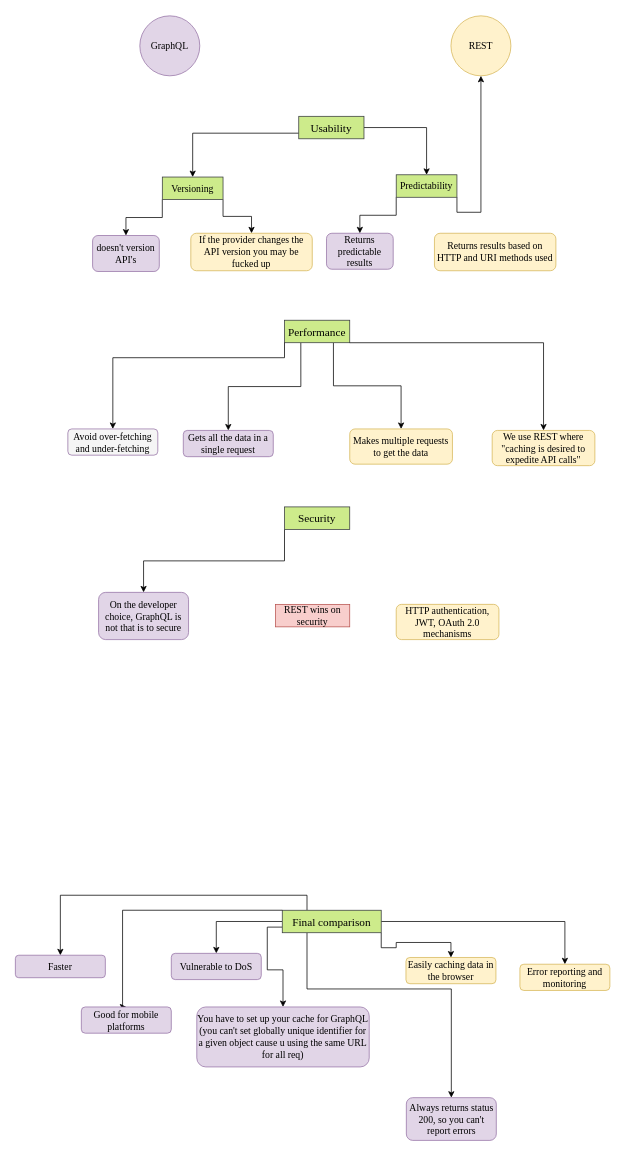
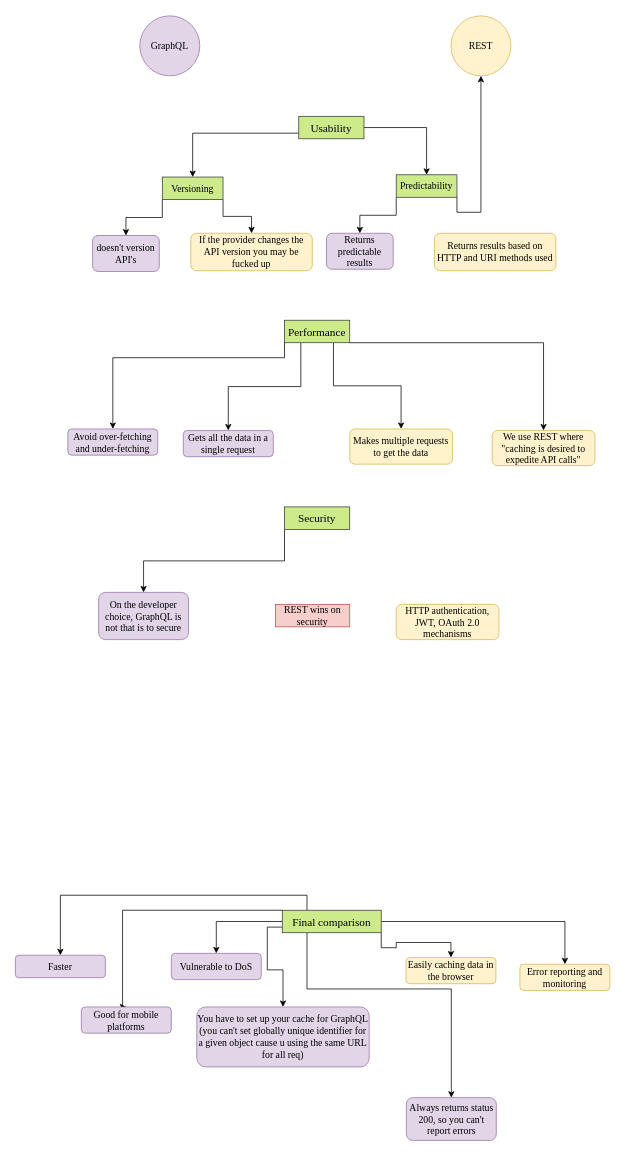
(113, 442) -> (113, 442)
